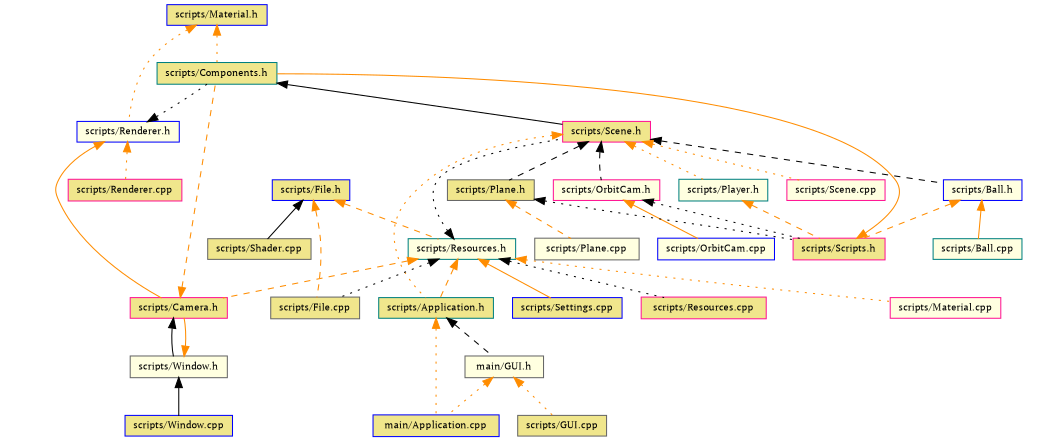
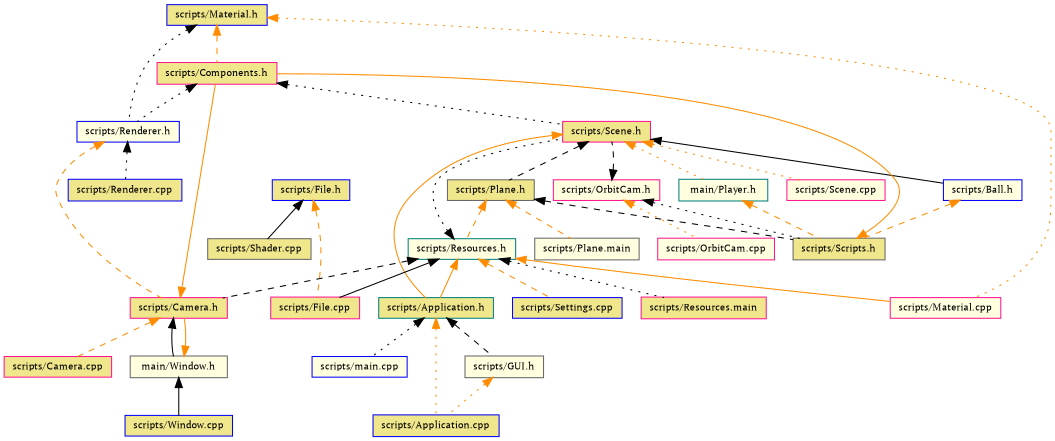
(217, 49) -> (217, 49)
none -> (774, 52)
(145, 67) -> (145, 67)
(217, 73) -> (217, 73)
(182, 101) -> (162, 105)
(425, 104) -> (425, 104)
(802, 162) -> (802, 162)
(126, 166) -> (126, 166)
(600, 166) -> (613, 156)
(426, 182) -> (426, 182)
(199, 186) -> (199, 186)
(125, 190) -> (125, 190)
(723, 190) -> (723, 190)
(389, 221) -> (474, 224)
(681, 222) -> (681, 222)
(678, 228) -> (678, 228)
(78, 231) -> (78, 231)
(587, 249) -> (587, 249)
(716, 249) -> (716, 249)
(839, 249) -> (839, 249)
(978, 249) -> none
(311, 280) -> (311, 280)
(384, 280) -> (384, 280)
(519, 281) -> (519, 281)
(708, 282) -> (708, 282)
(447, 283) -> (447, 283)
(315, 308) -> (315, 308)
(704, 308) -> (704, 308)
none -> (58, 367)
(179, 367) -> (179, 367)
none -> (360, 367)
(504, 367) -> (504, 367)
(436, 426) -> (436, 426)
(562, 426) -> none
